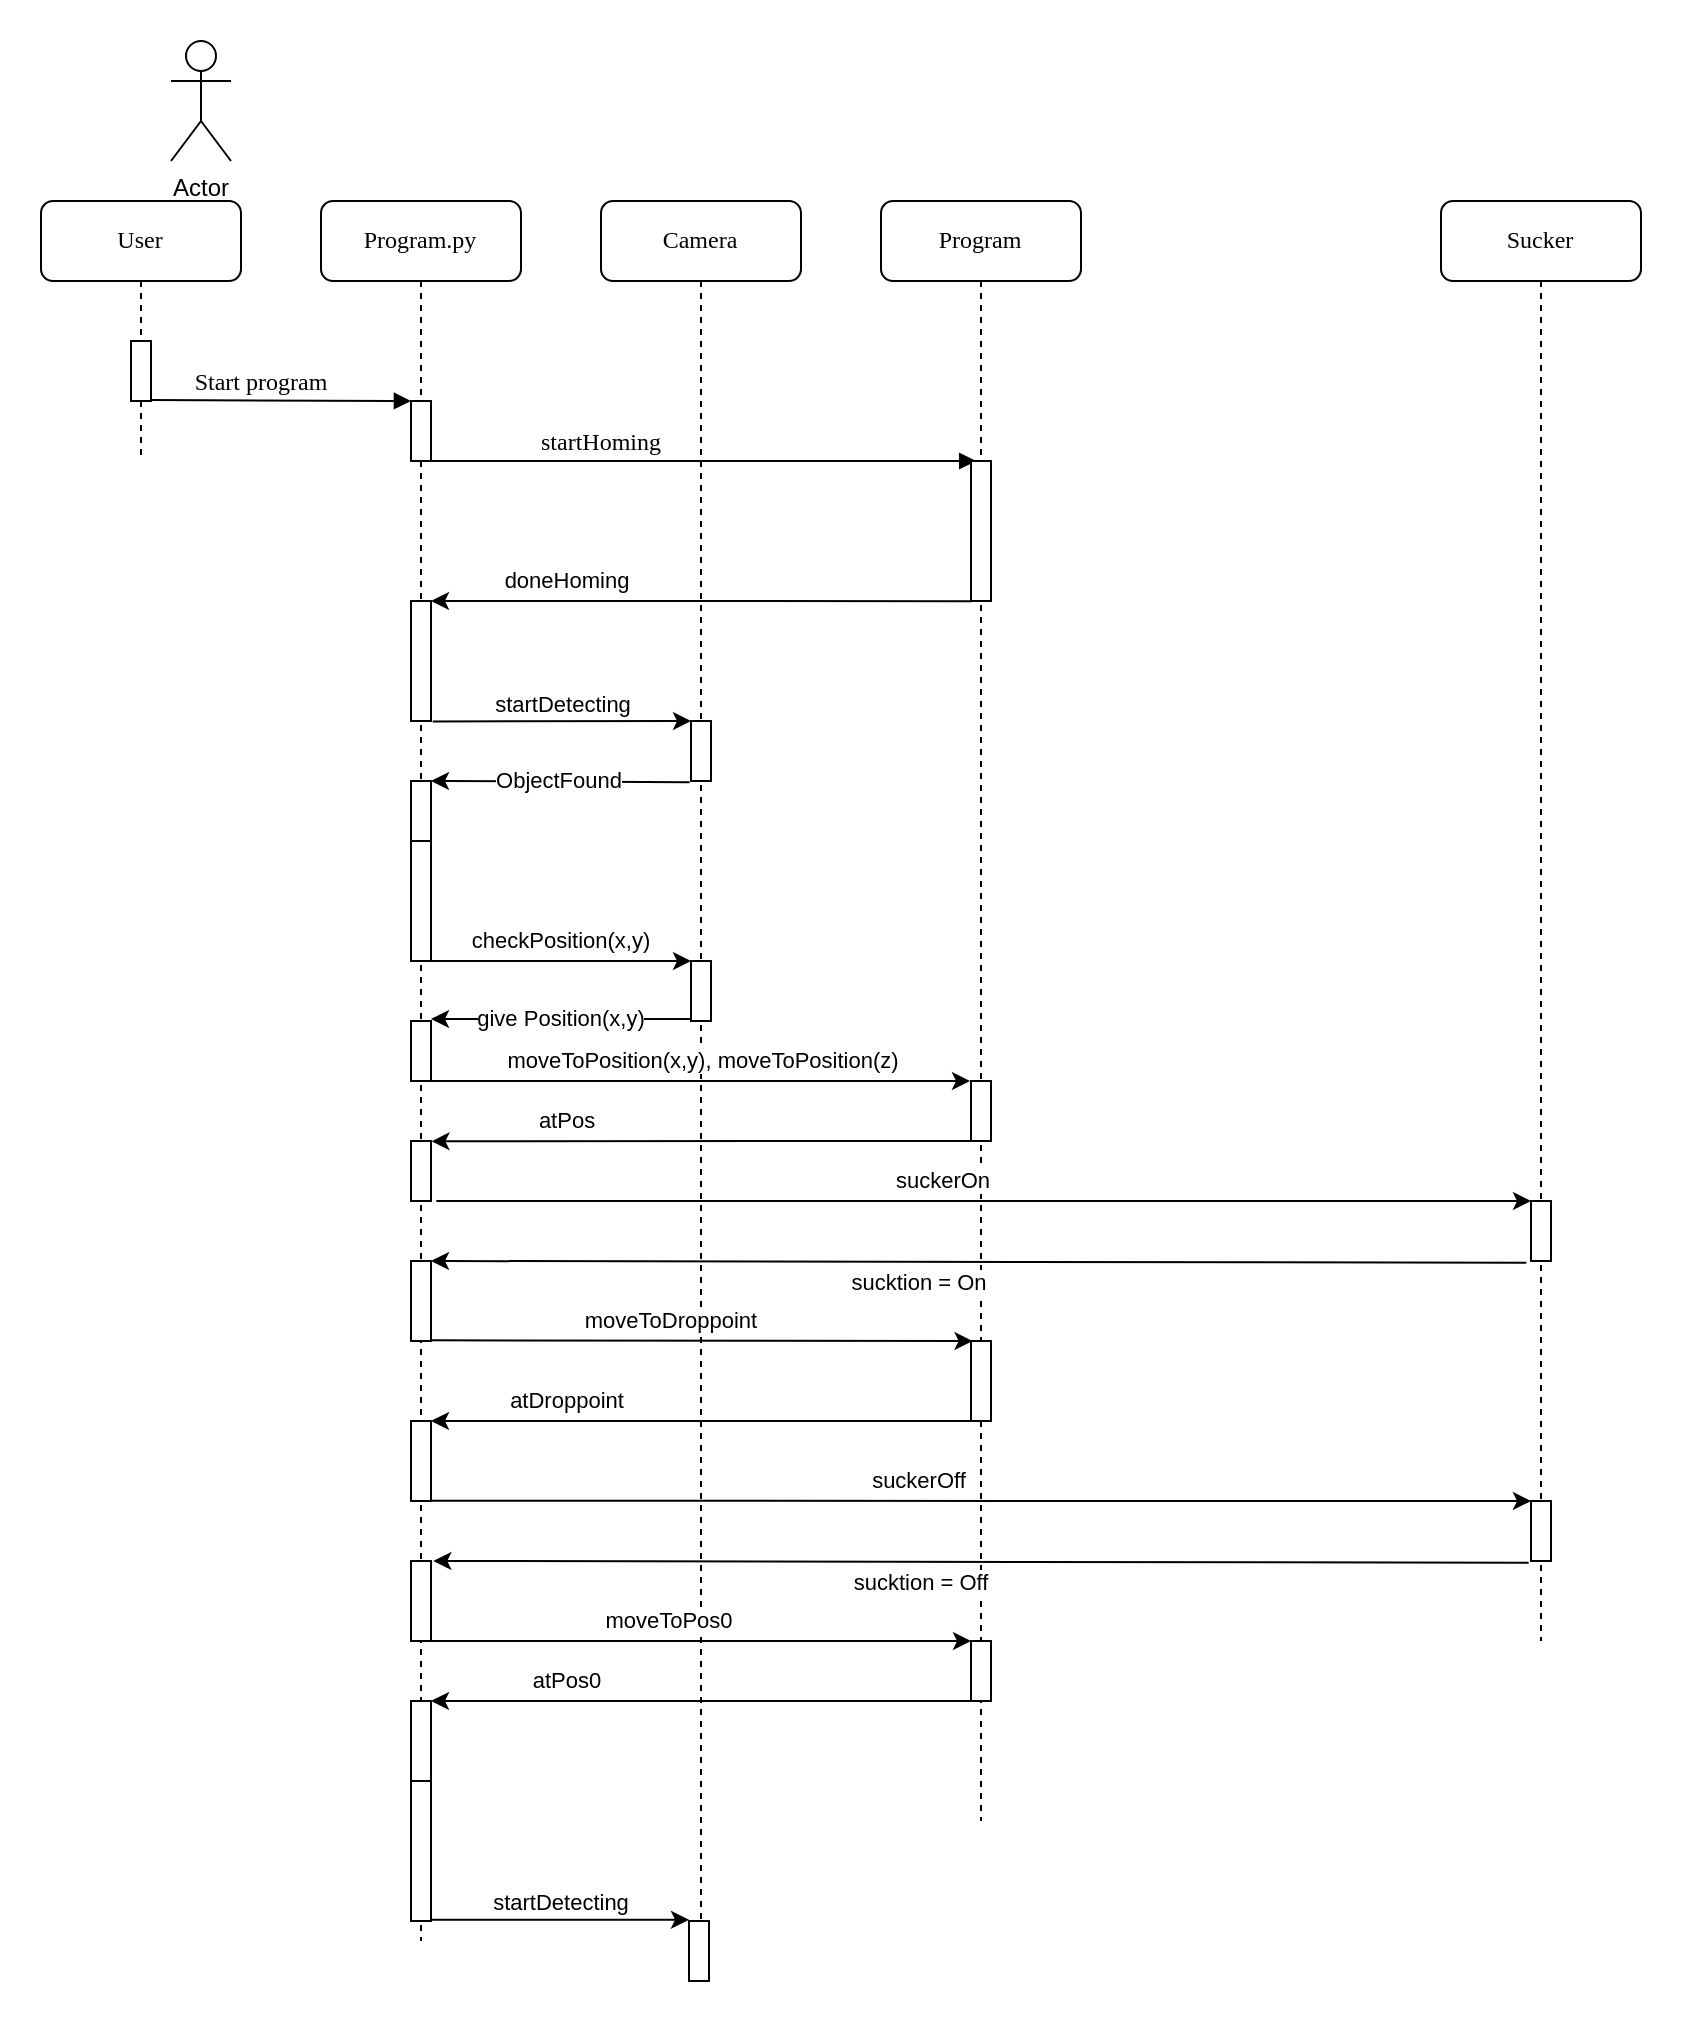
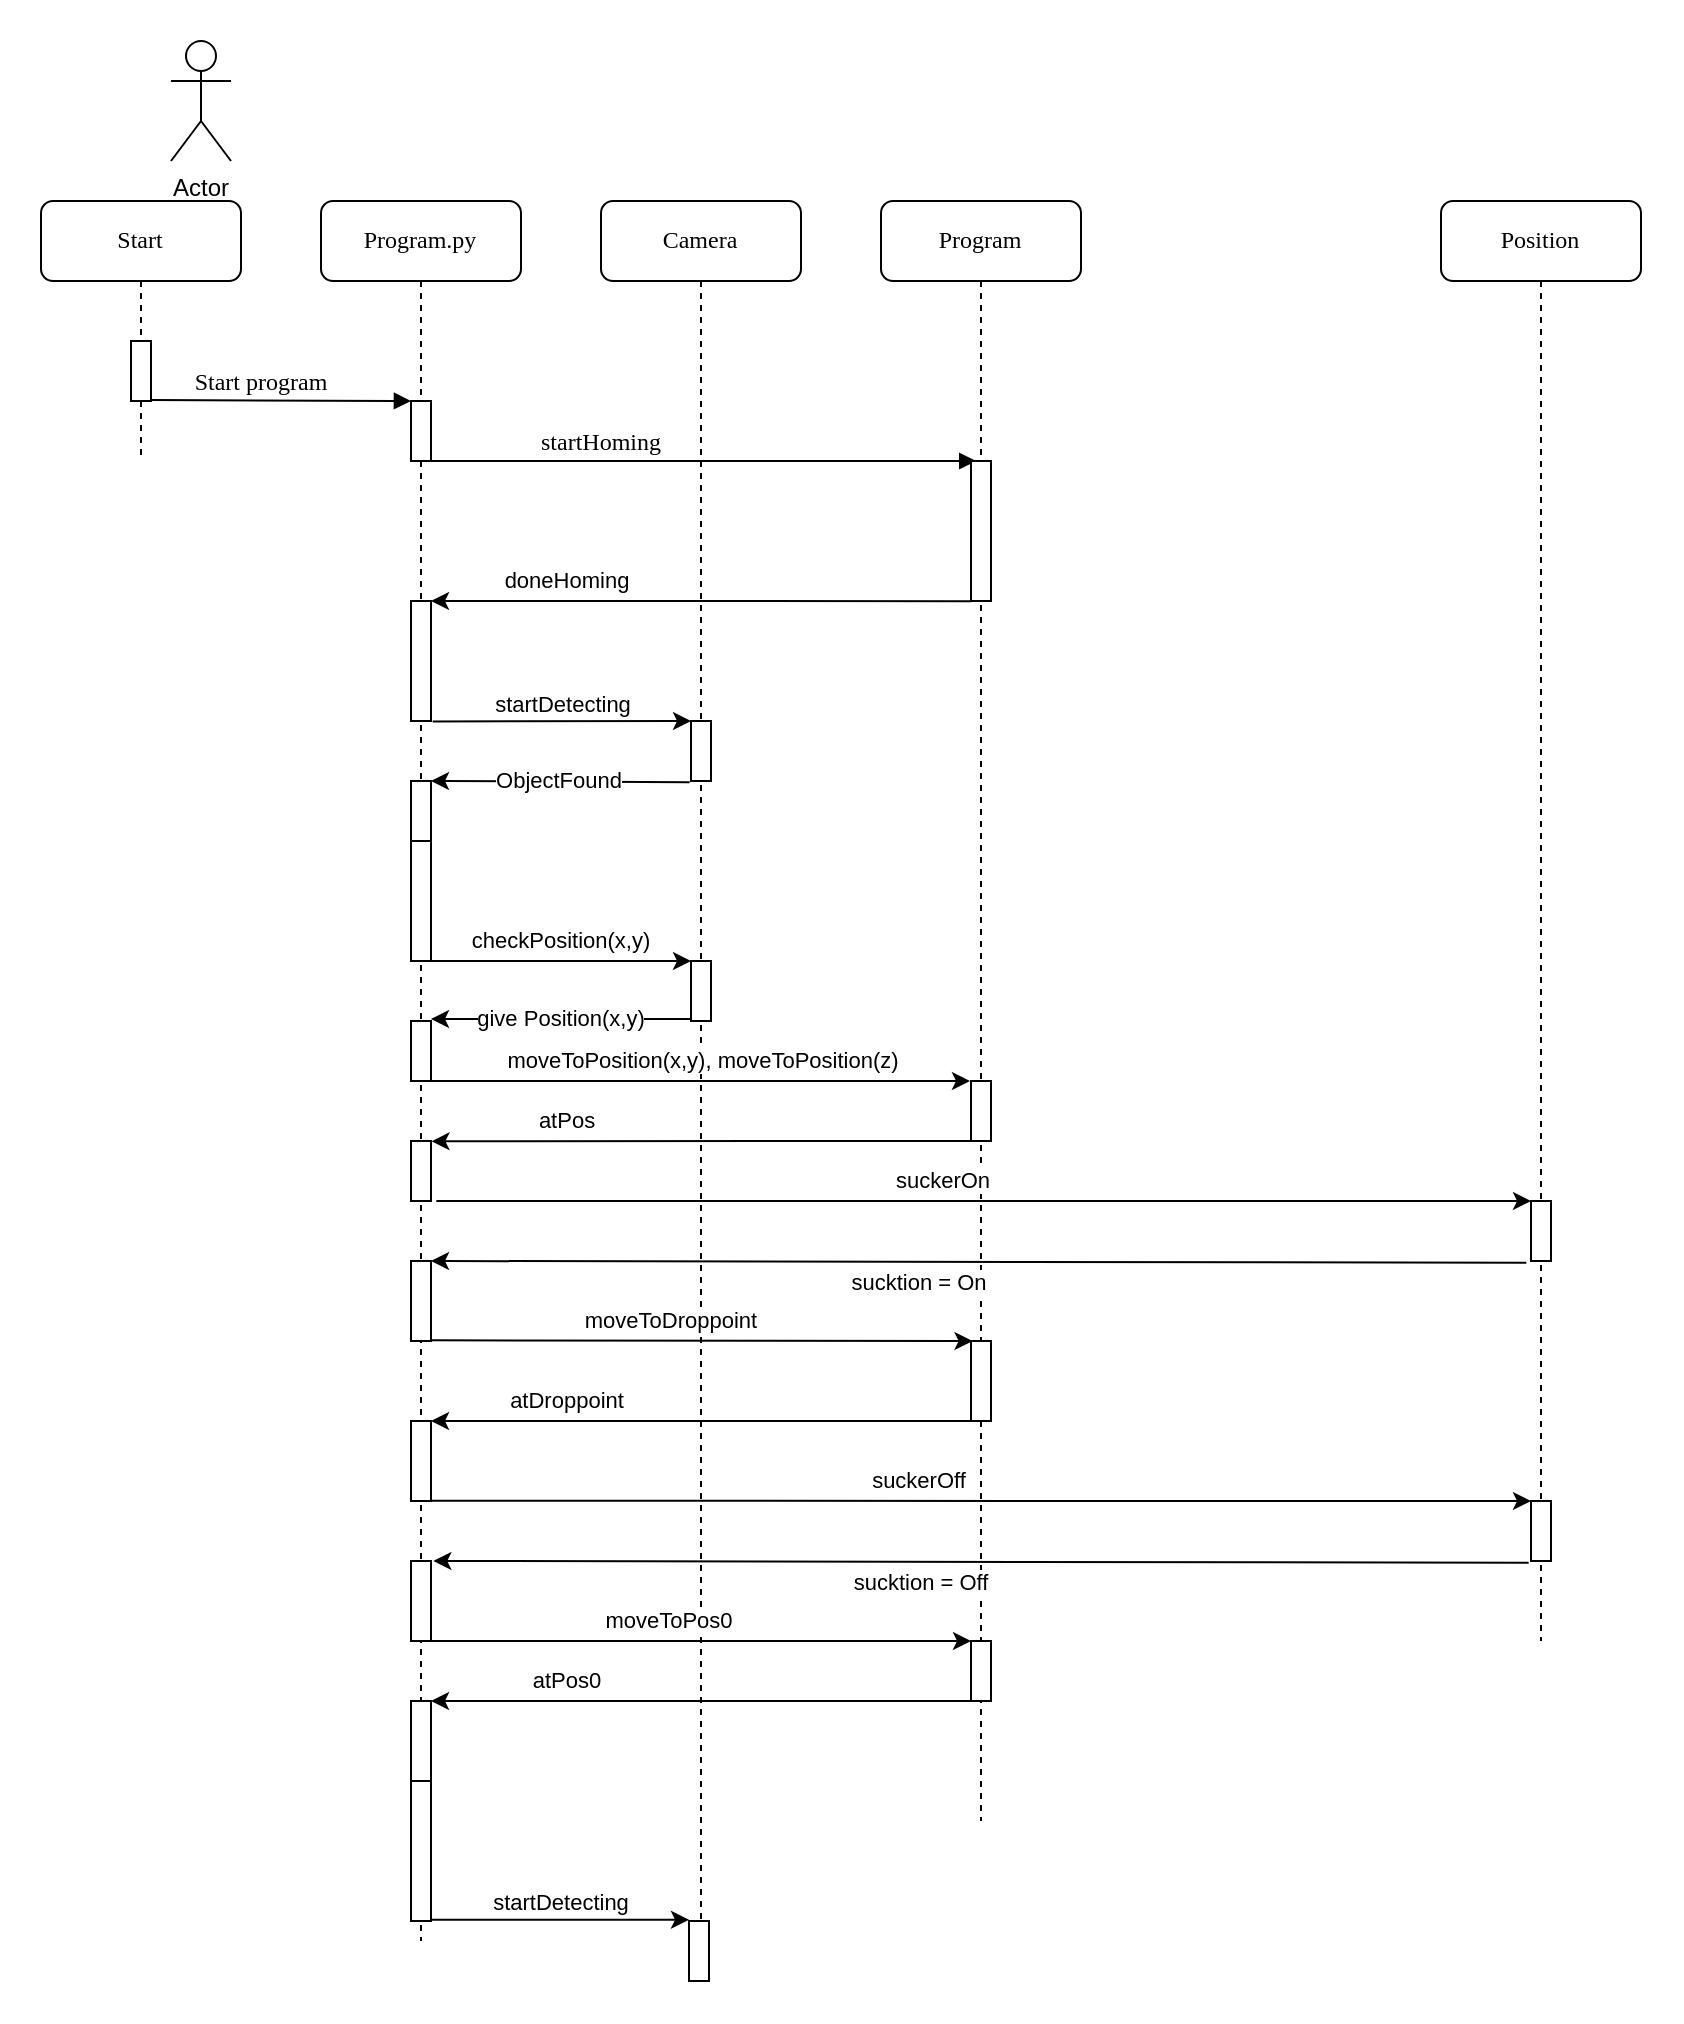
(141, 241) -> (141, 241)
(1541, 241) -> (1541, 241)
